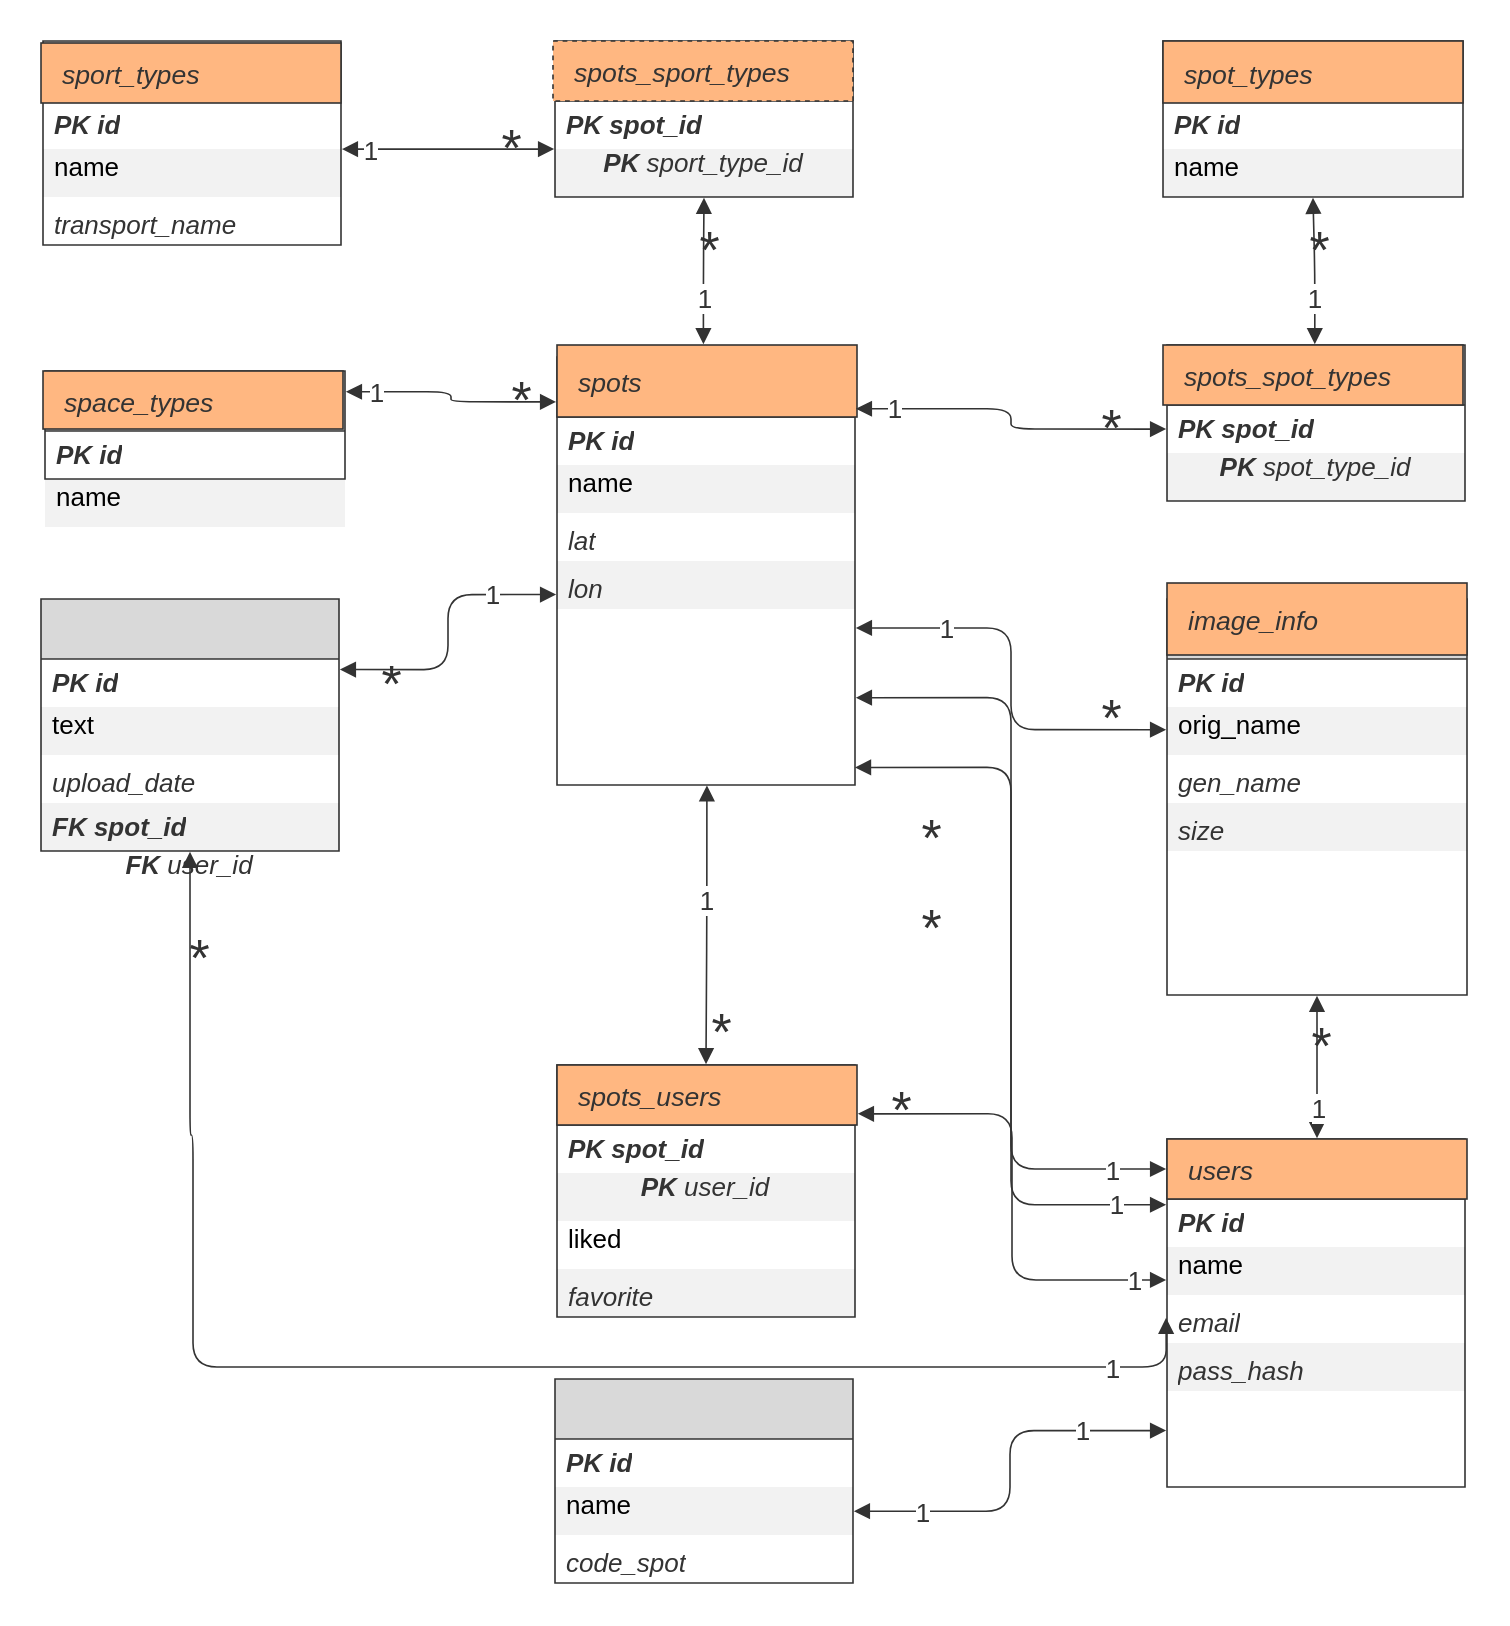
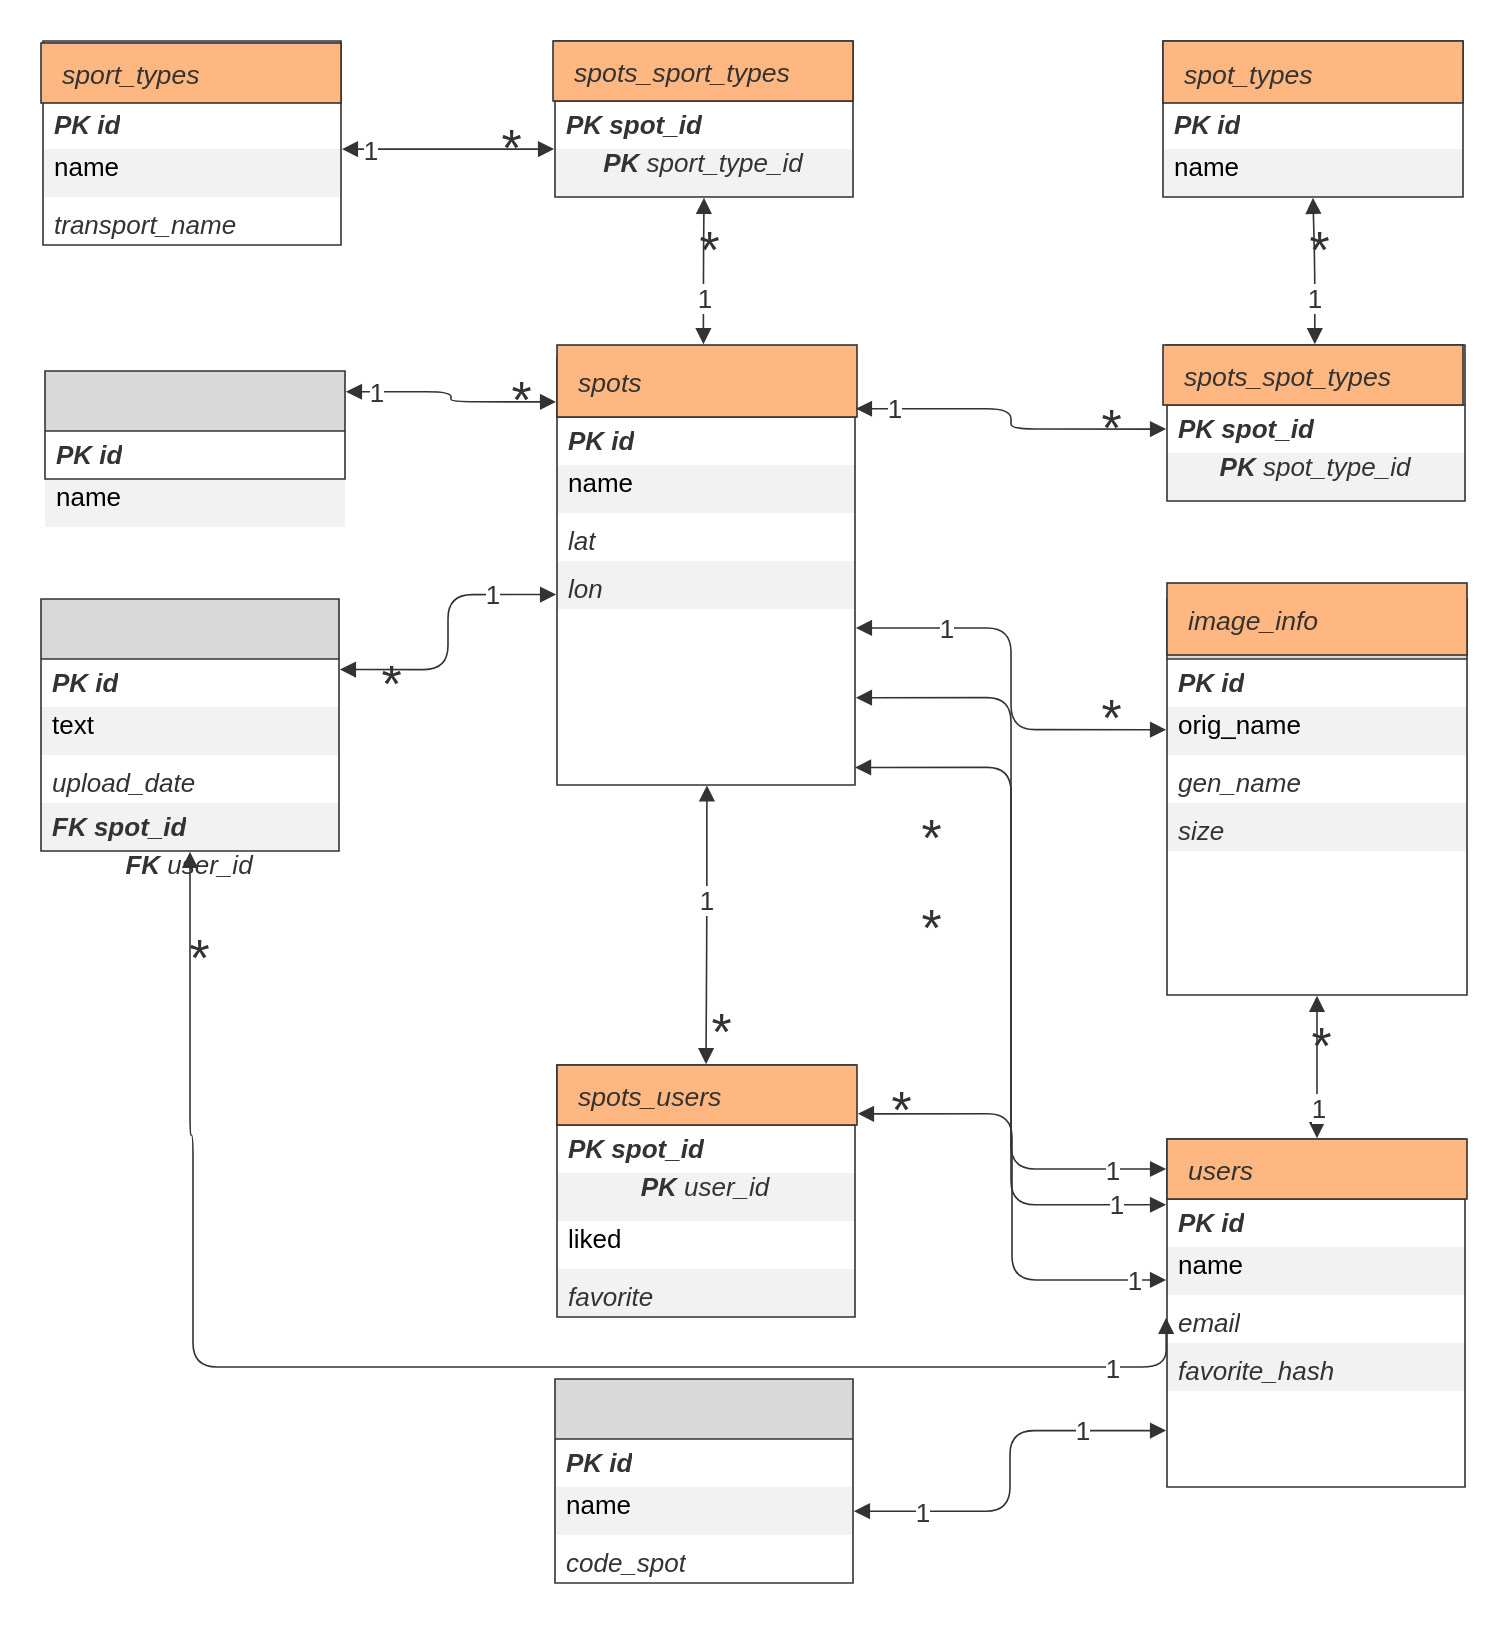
(703, 71) -> (703, 71)
(193, 400) -> none
(1245, 1373) -> (1270, 1373)
